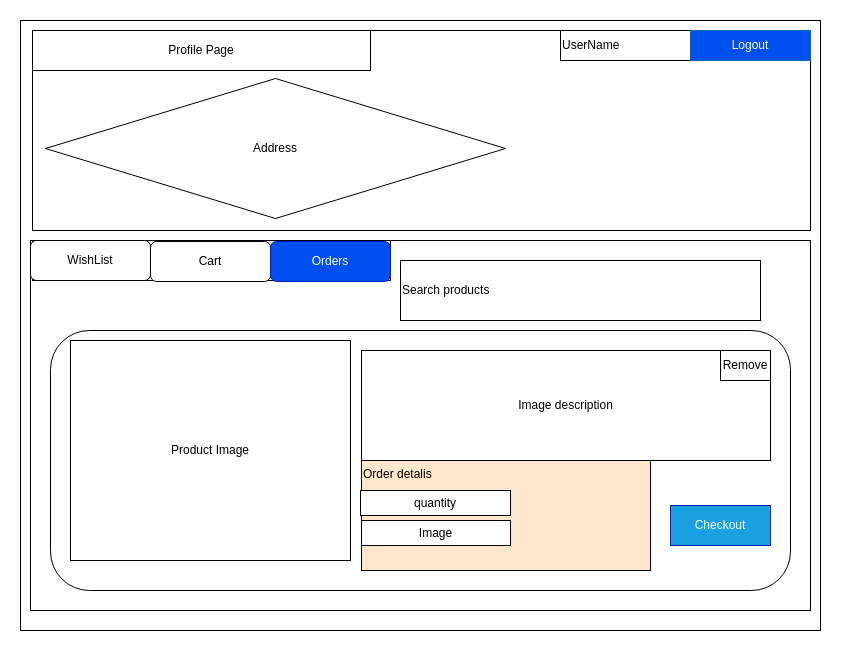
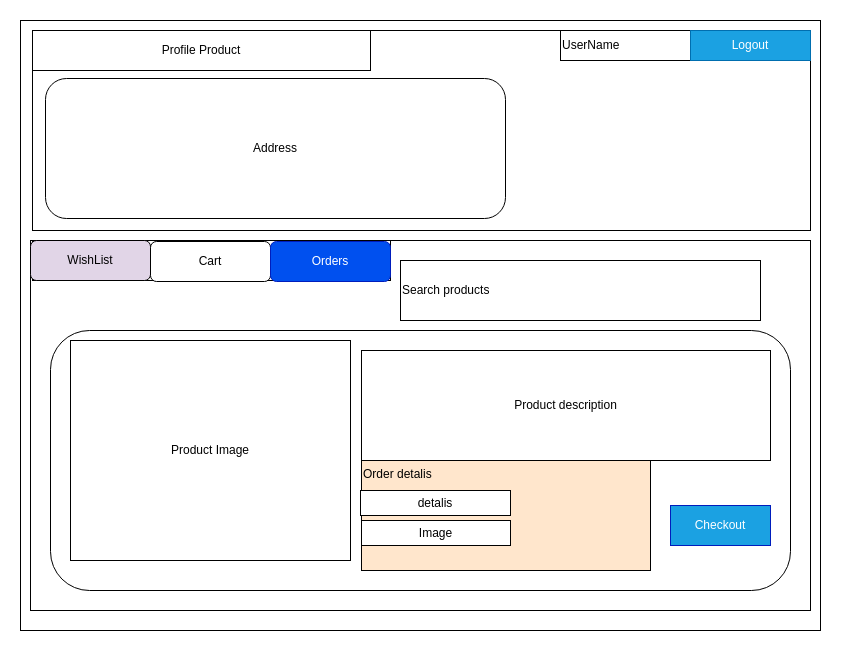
(751, 46) -> (751, 46)
(202, 51) -> (202, 51)
(276, 149) -> (276, 149)
(91, 261) -> (91, 261)
(746, 366) -> none
(566, 406) -> (566, 406)
(436, 504) -> (436, 504)
